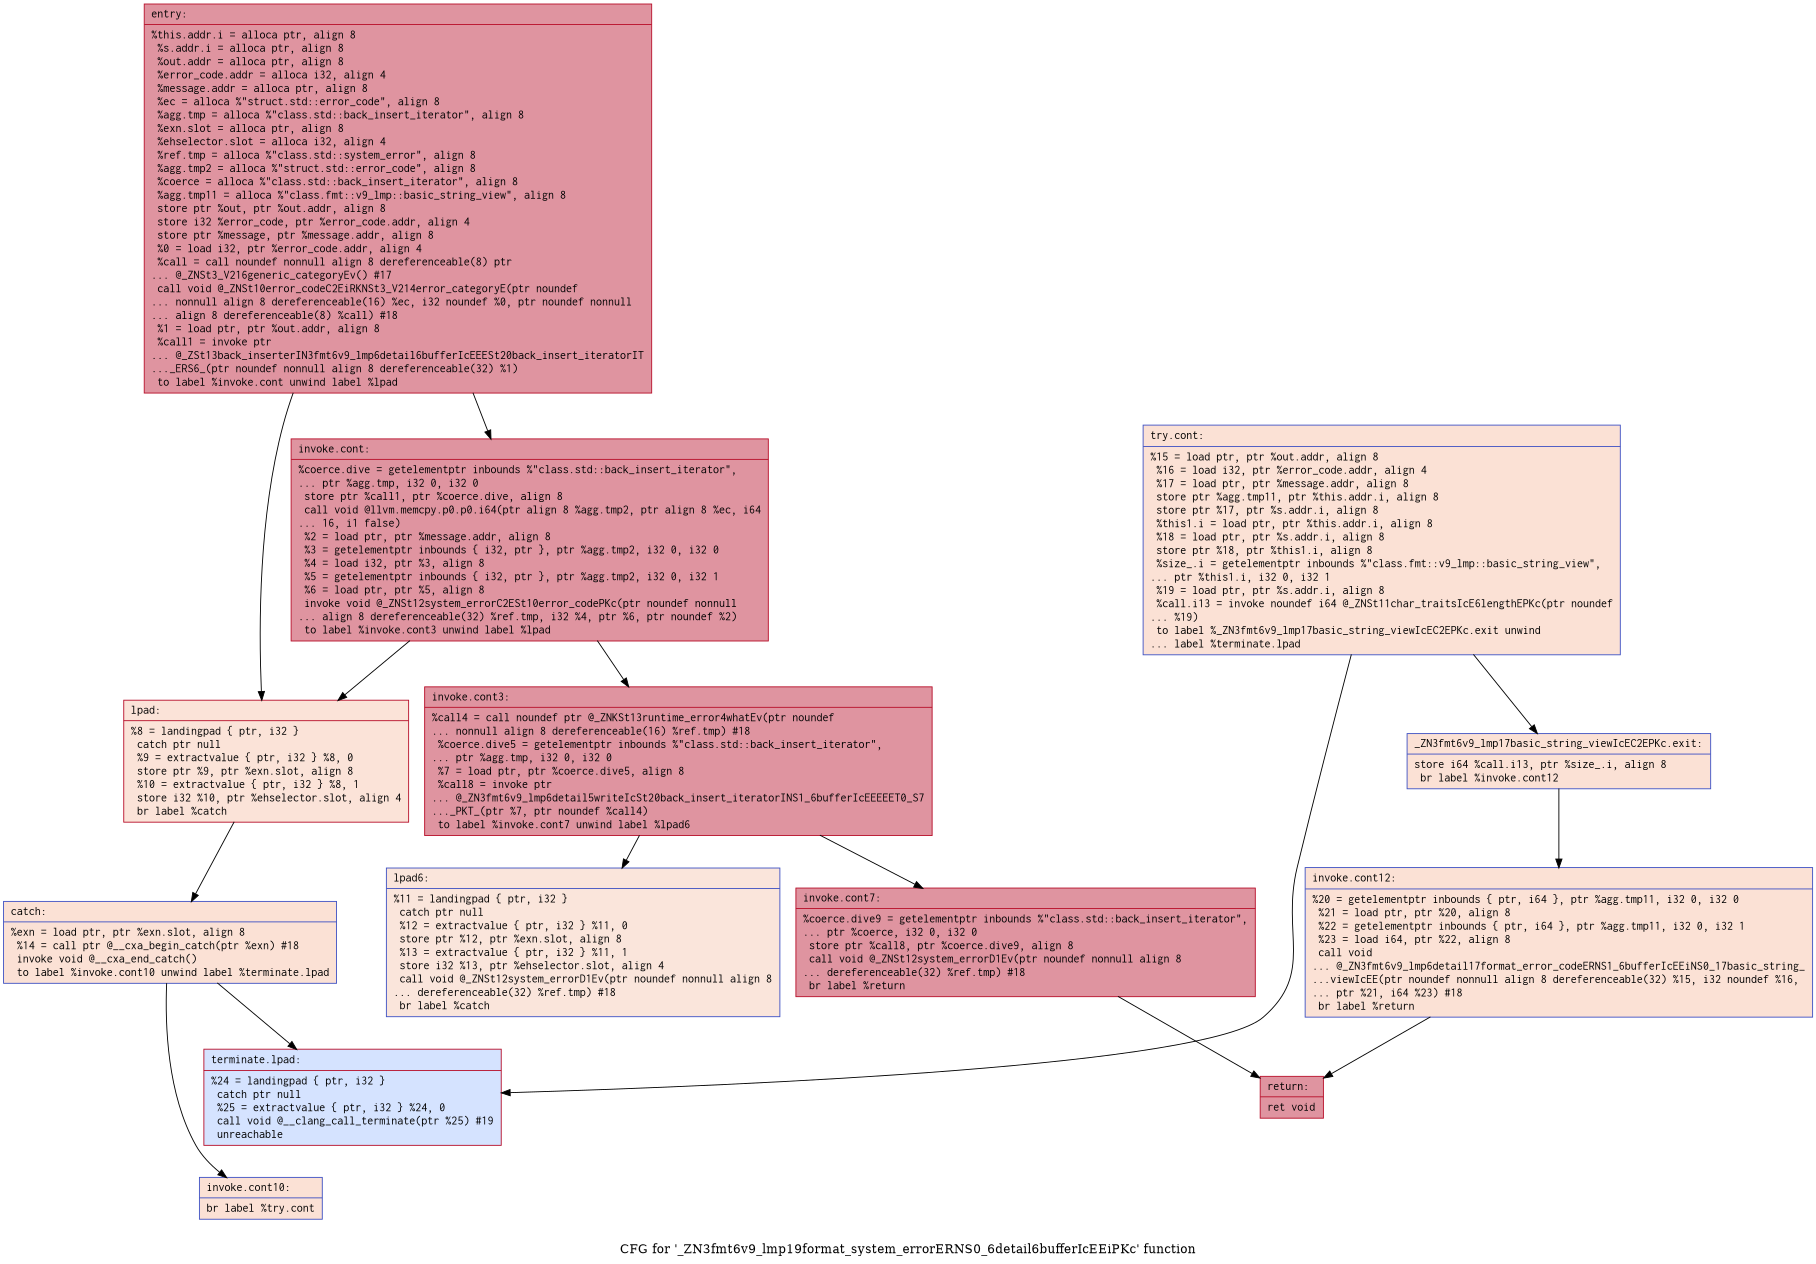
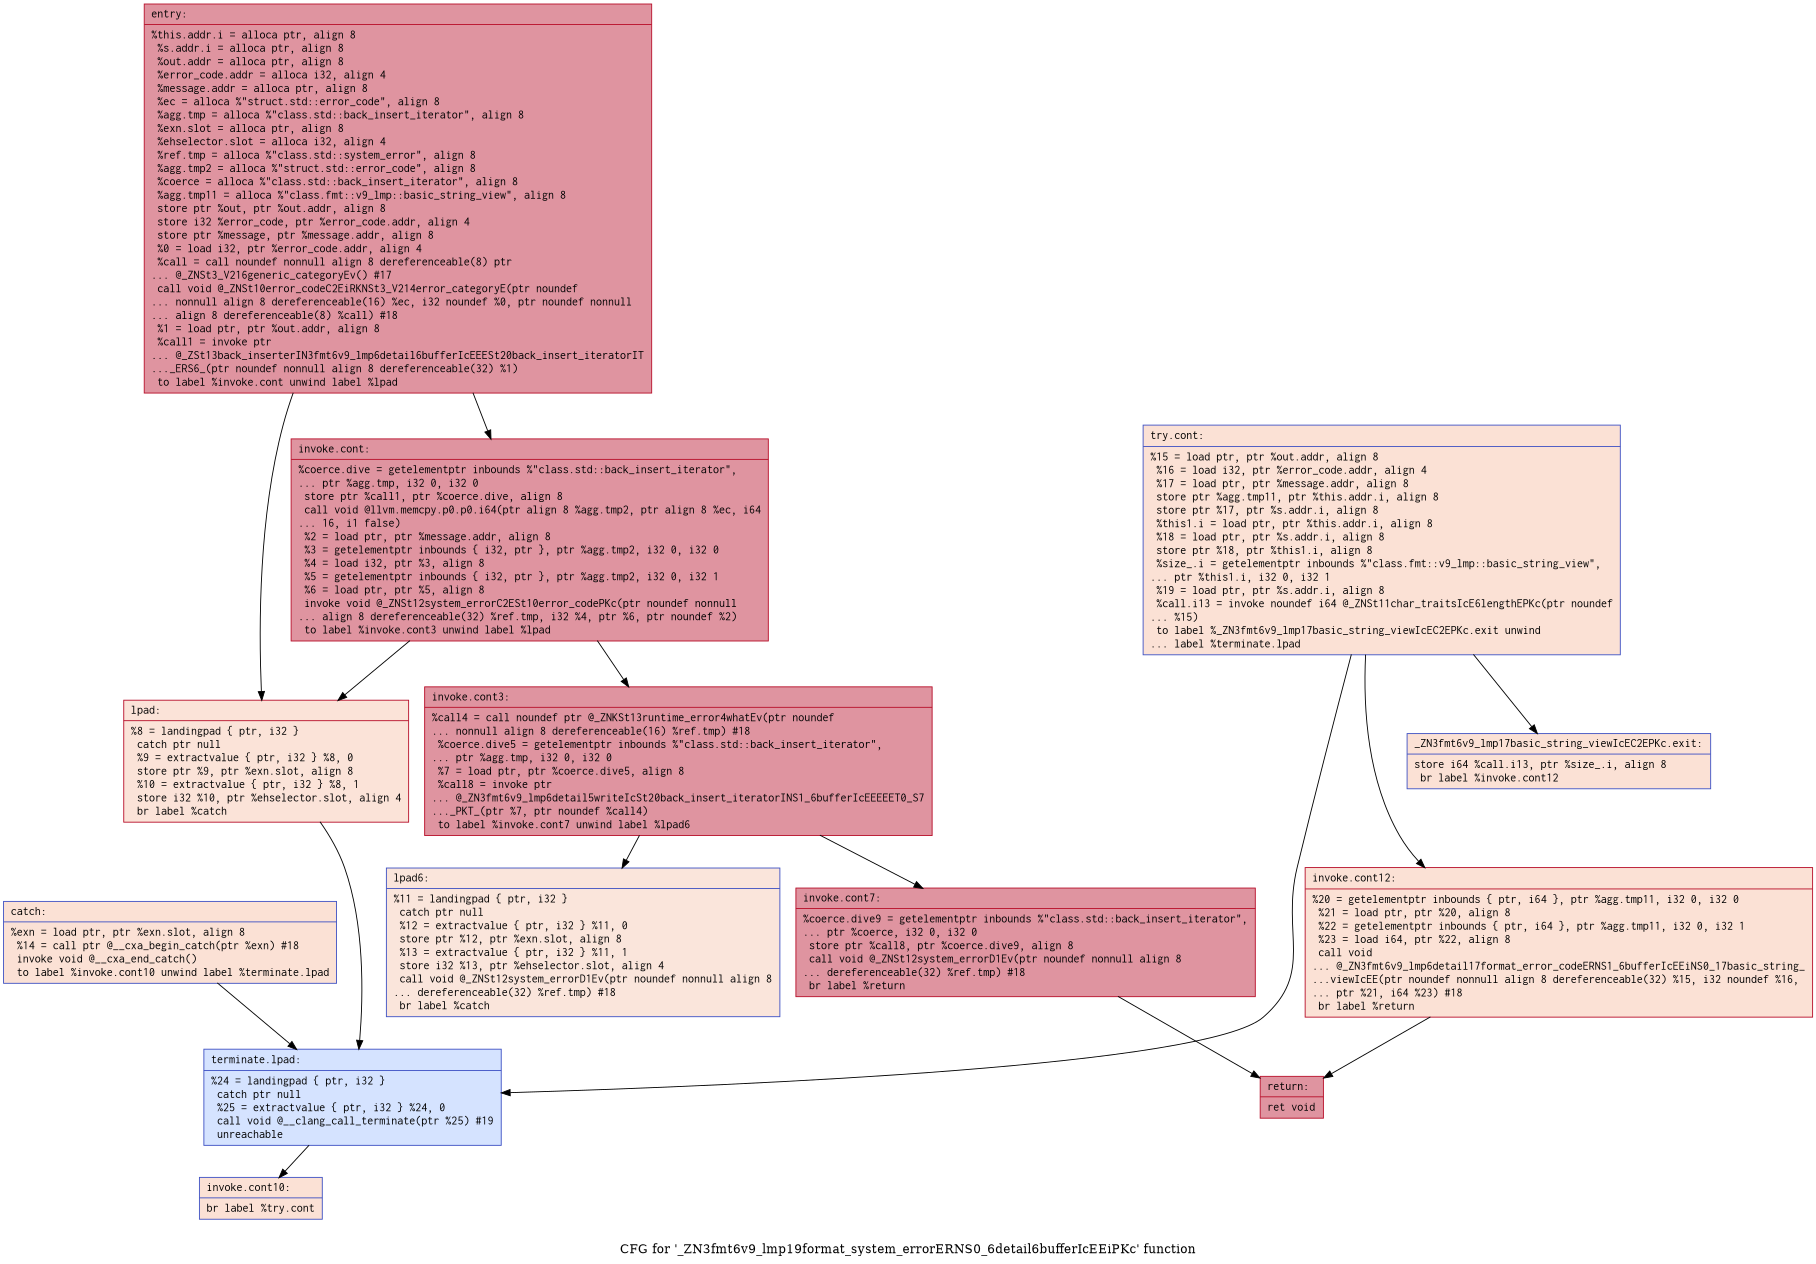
(1175, 617) -> (1175, 617)
(1559, 824) -> (1373, 763)
(215, 858) -> (358, 927)
(1559, 942) -> (1559, 942)
(174, 1084) -> (297, 1158)
(353, 1097) -> (353, 1097)
